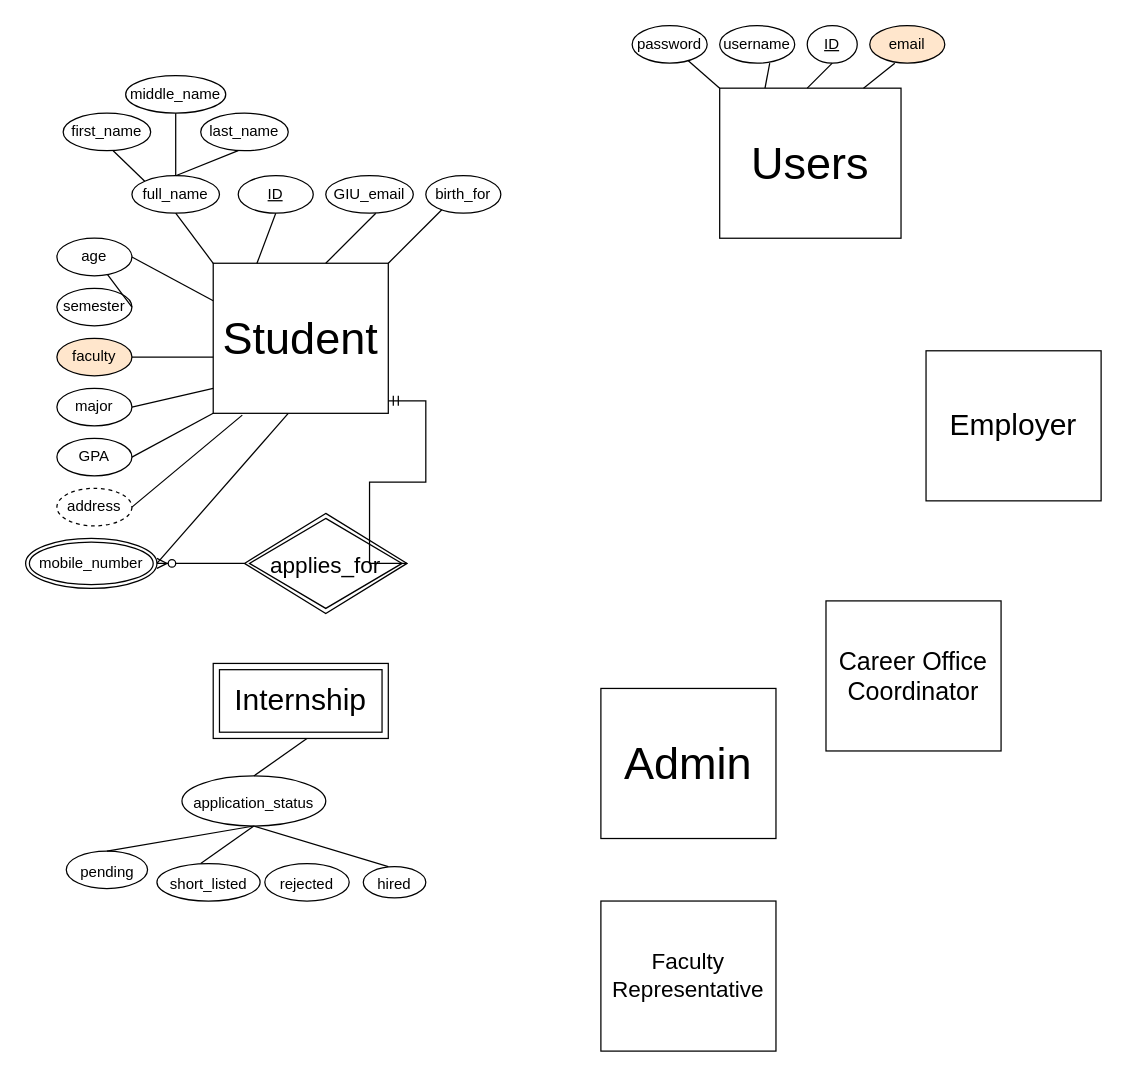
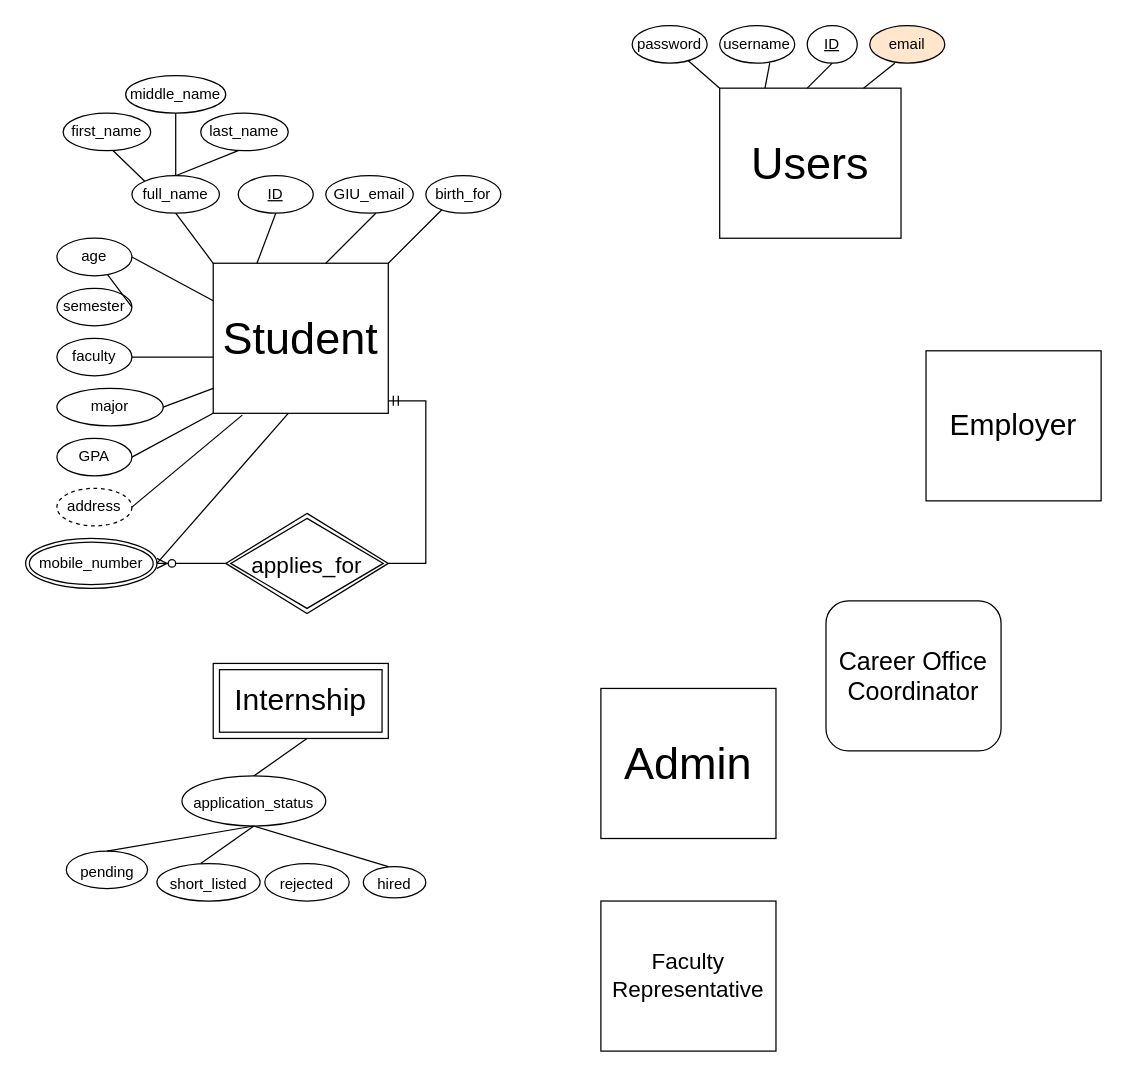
(94, 357) -> (94, 357)
(94, 407) -> (110, 407)
(326, 563) -> (307, 563)
(913, 676) -> (913, 676)
